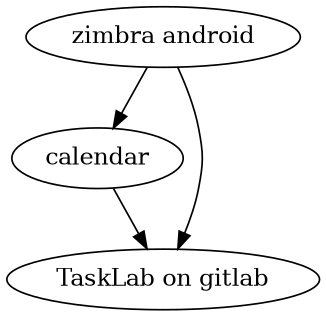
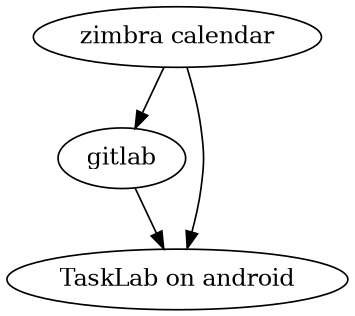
(163, 37) -> (177, 37)
(98, 158) -> (122, 158)
(163, 279) -> (177, 279)
